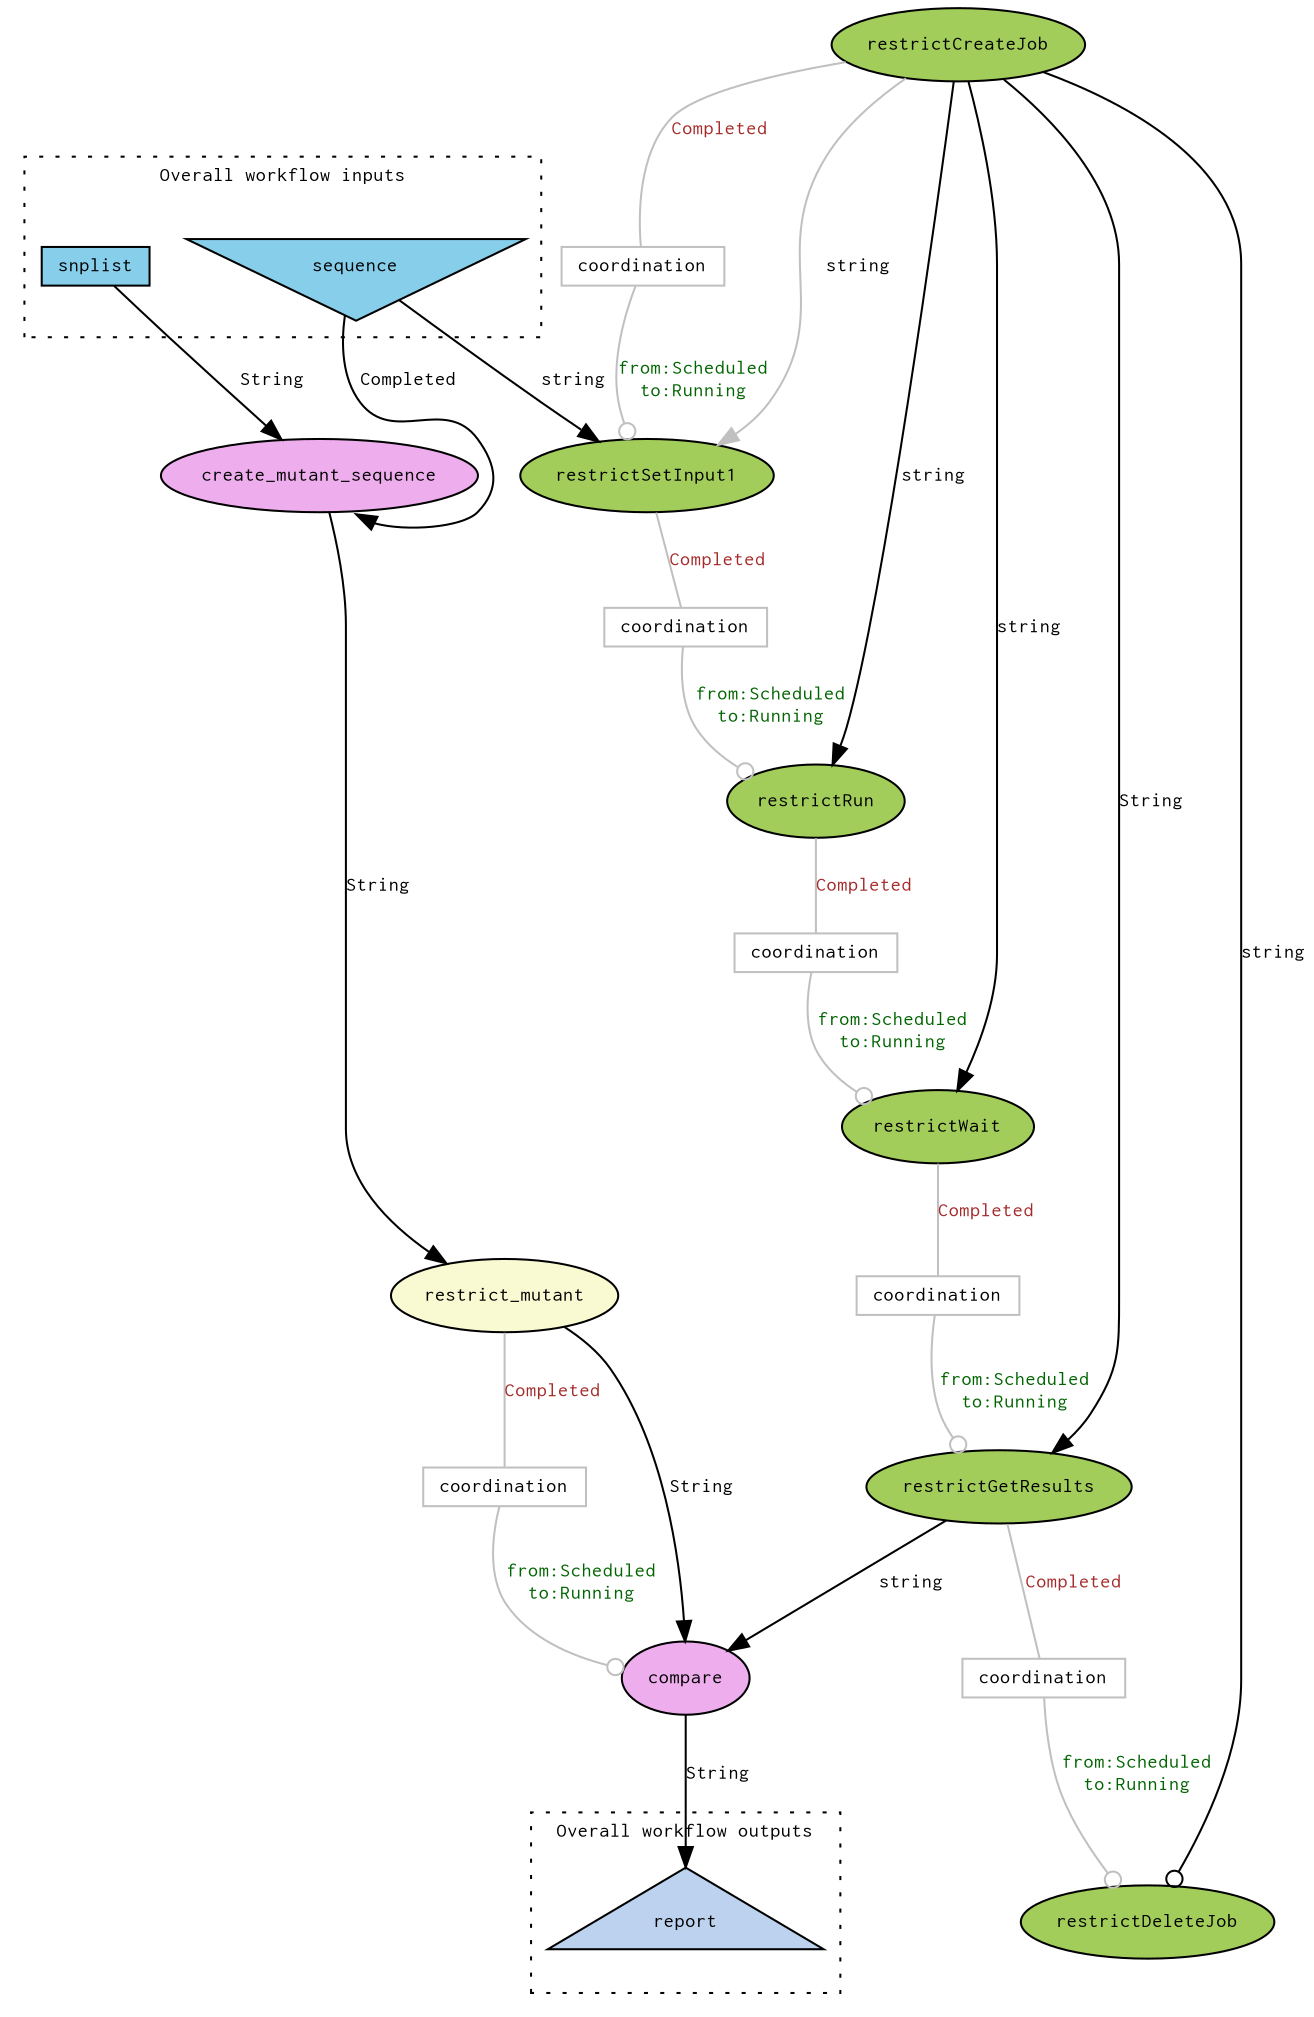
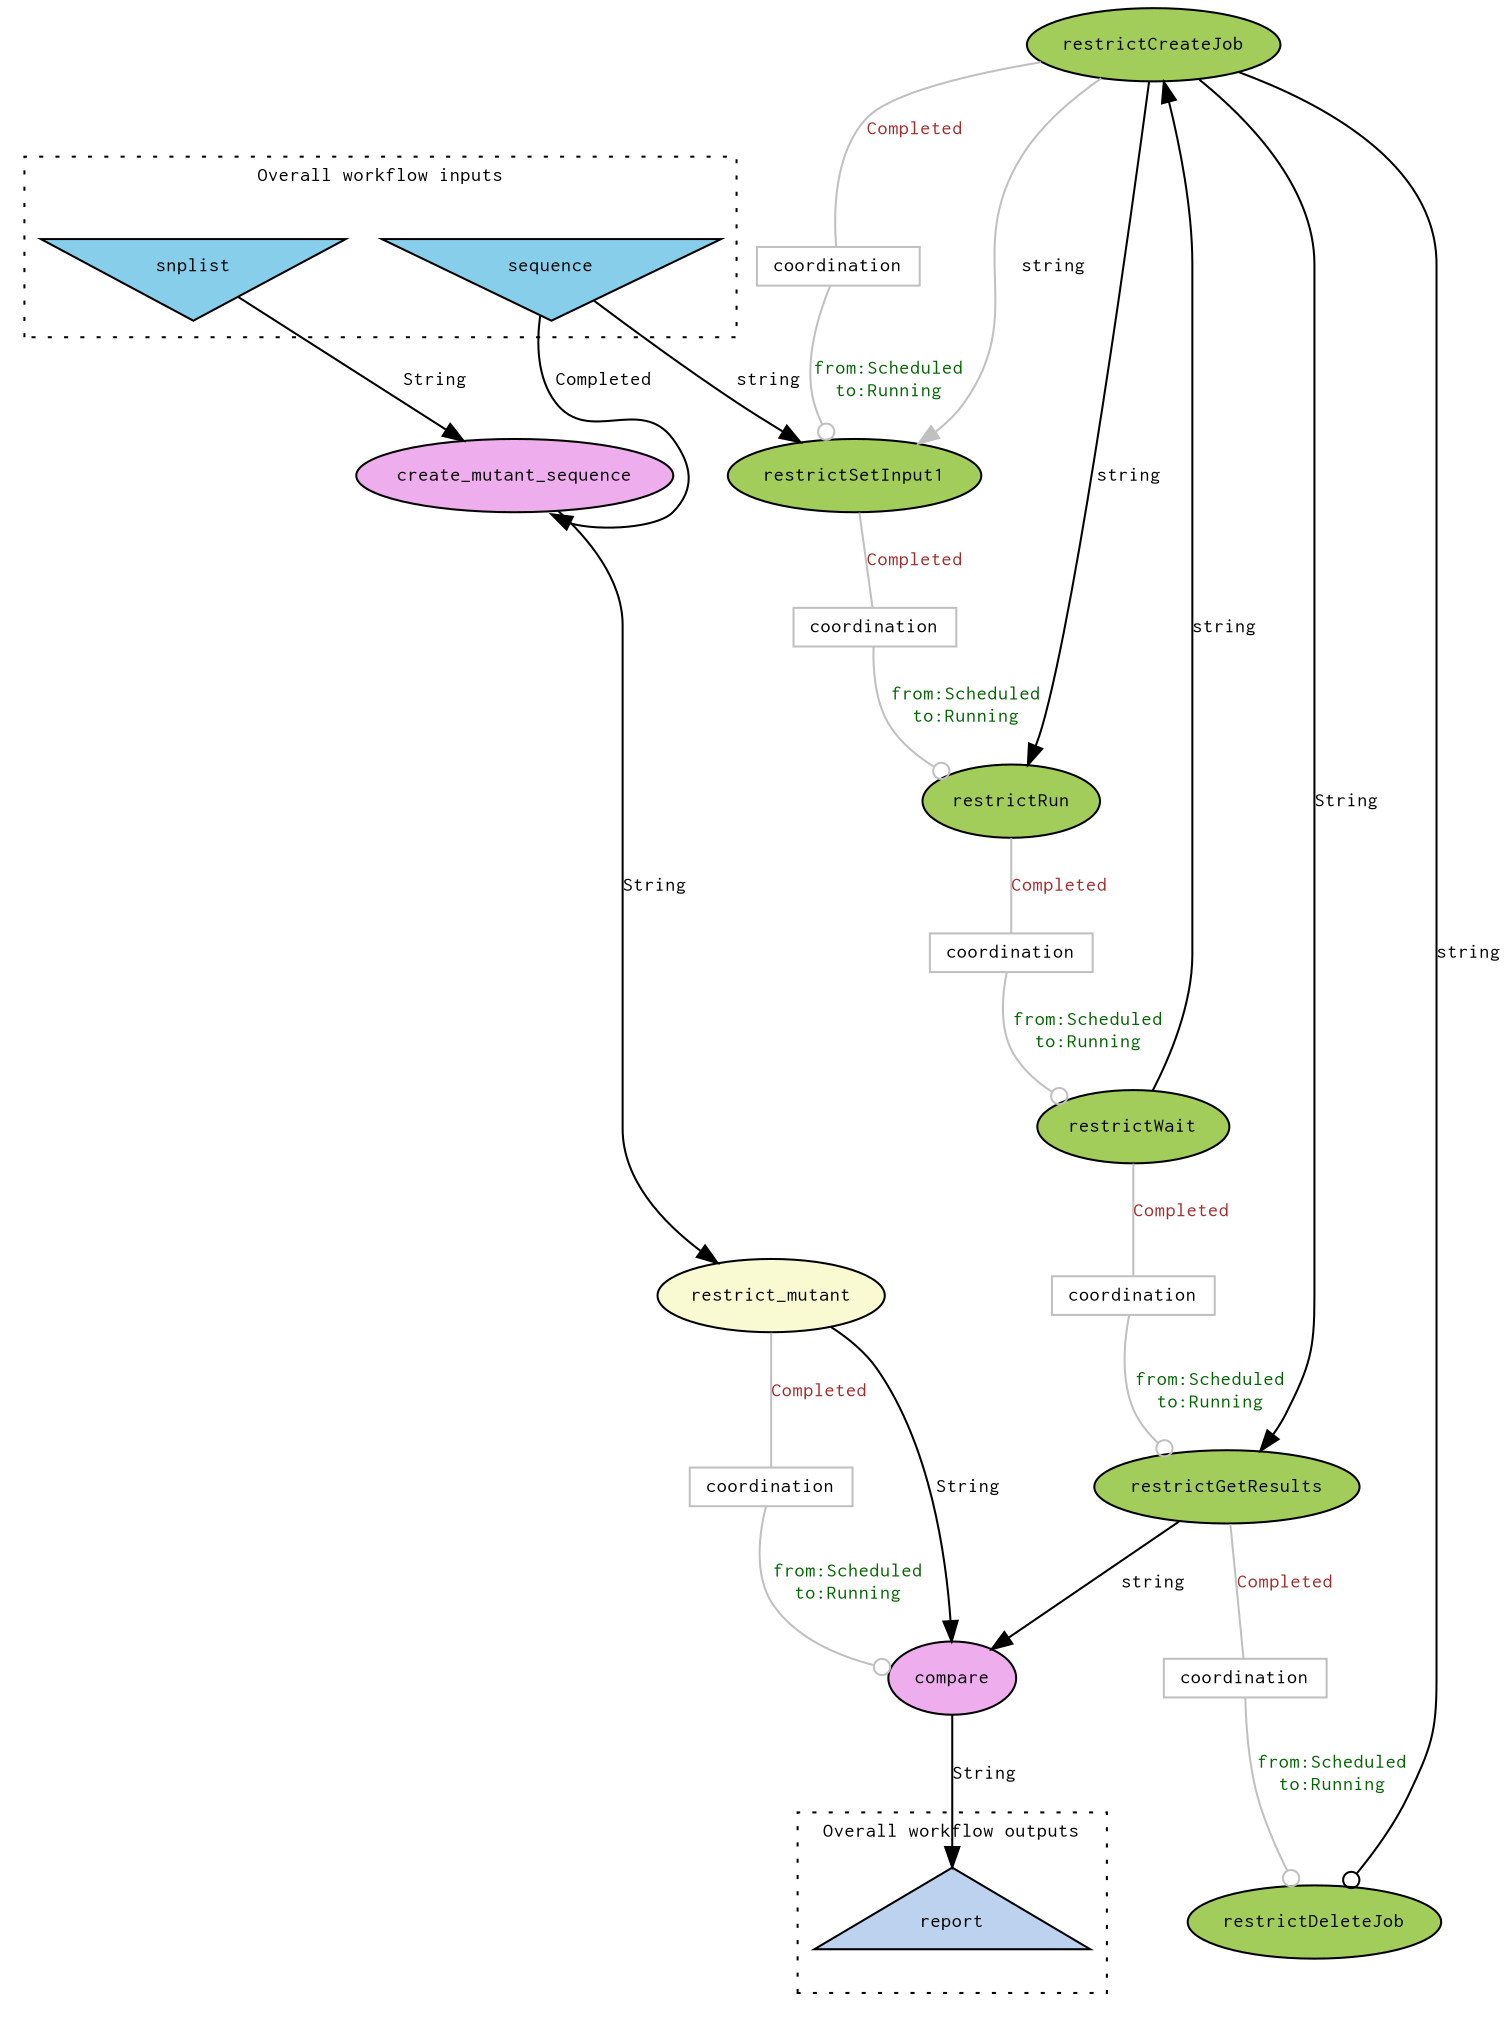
(96, 266) -> (193, 266)
(997, 578) -> (1192, 599)
